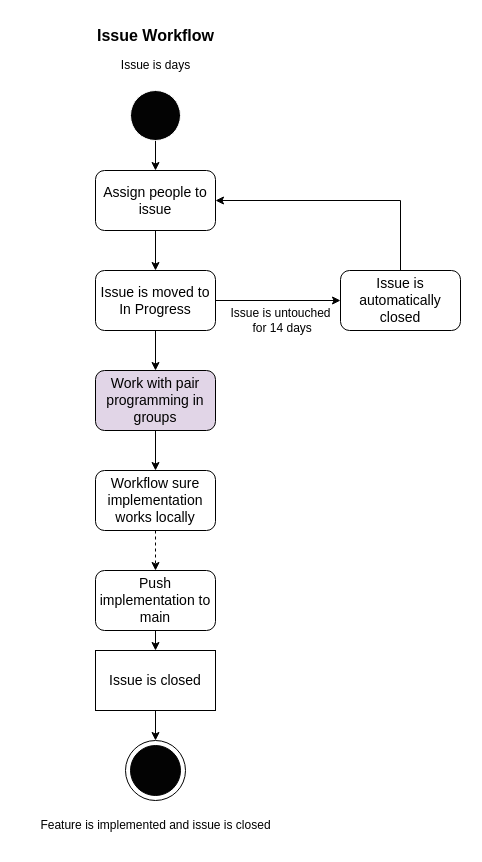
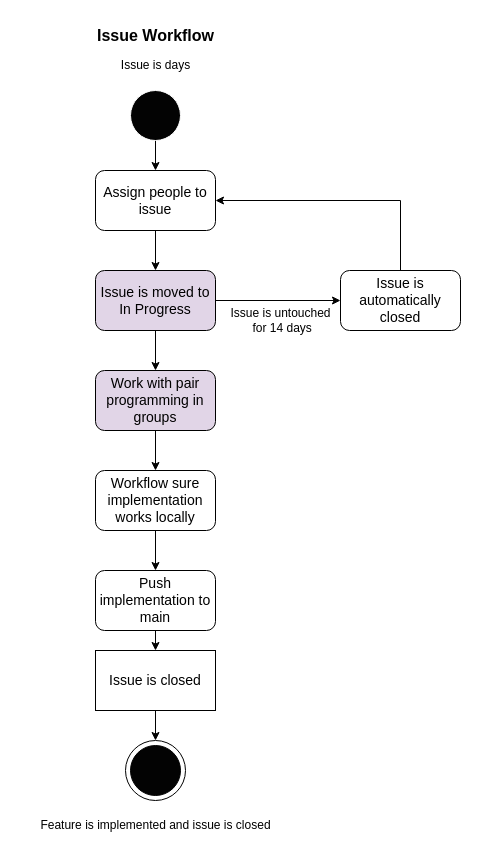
(156, 301) -> (156, 301)
(156, 547) -> (156, 547)
